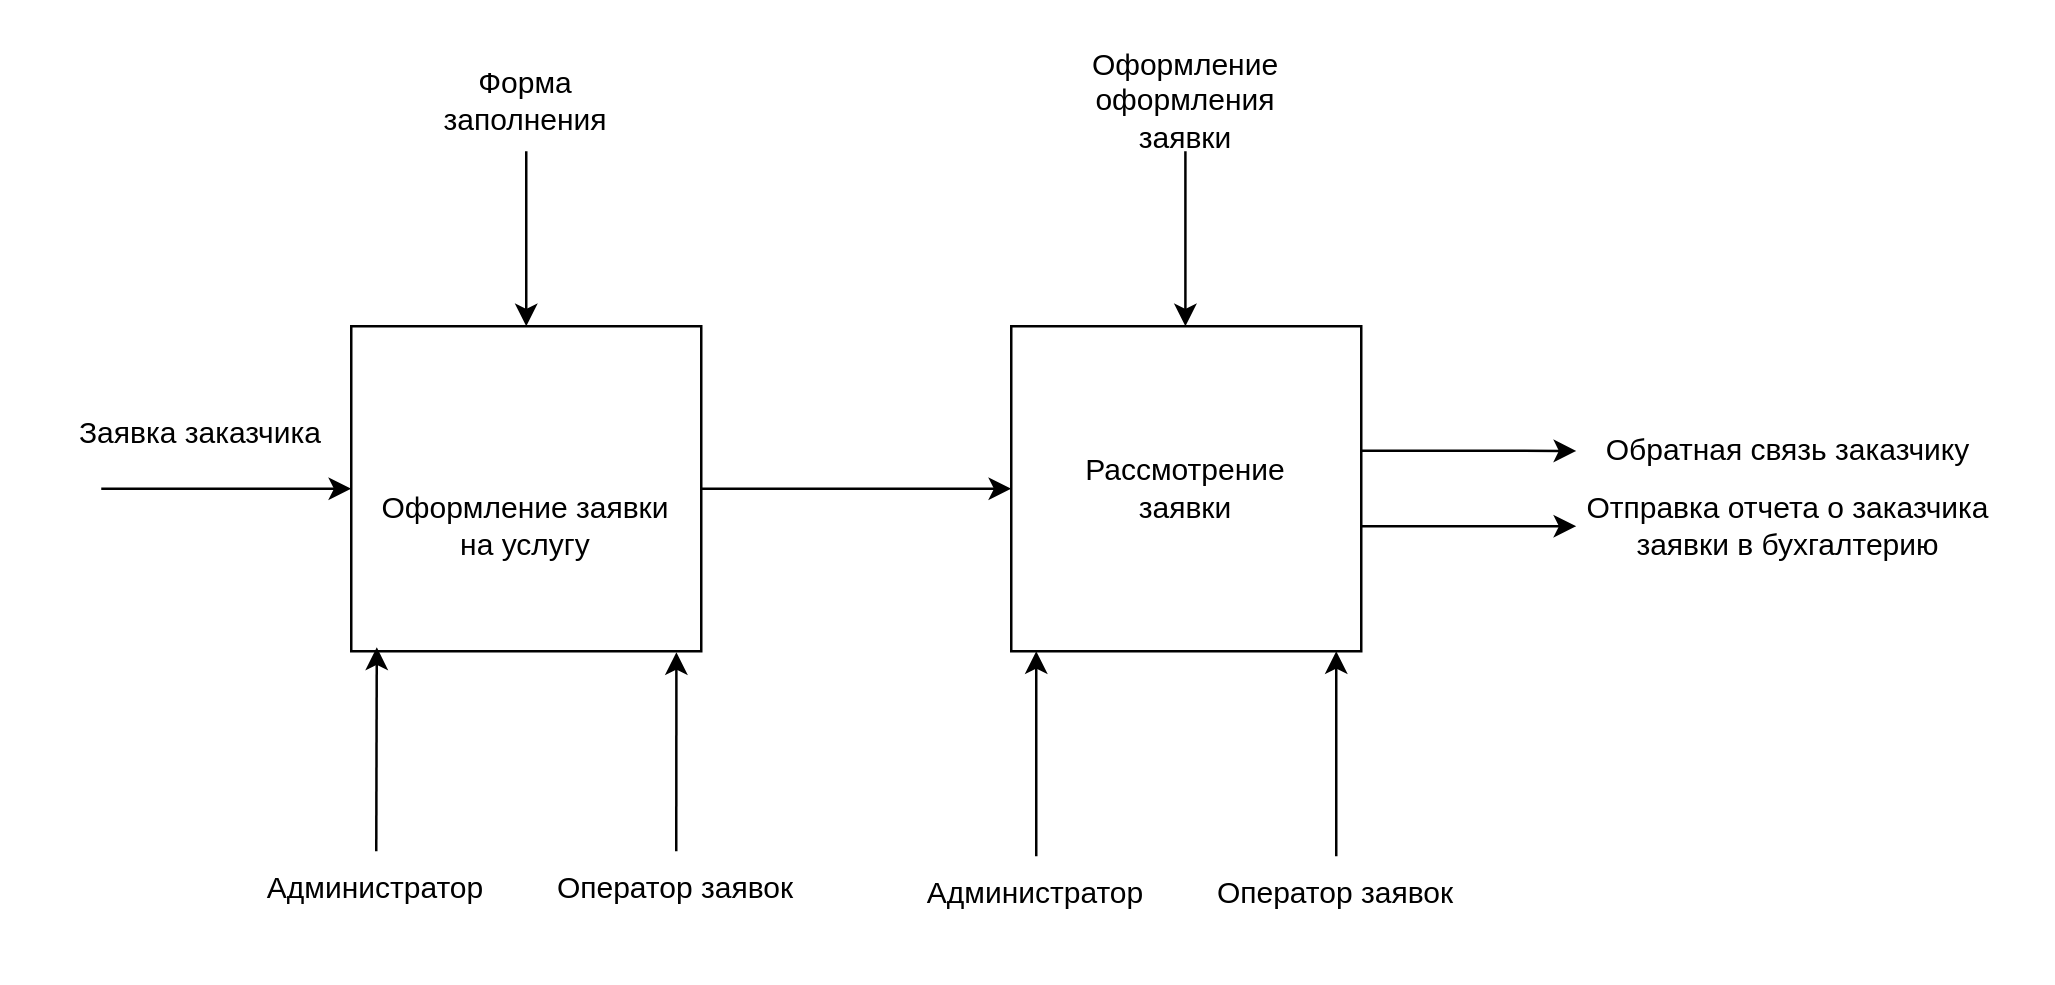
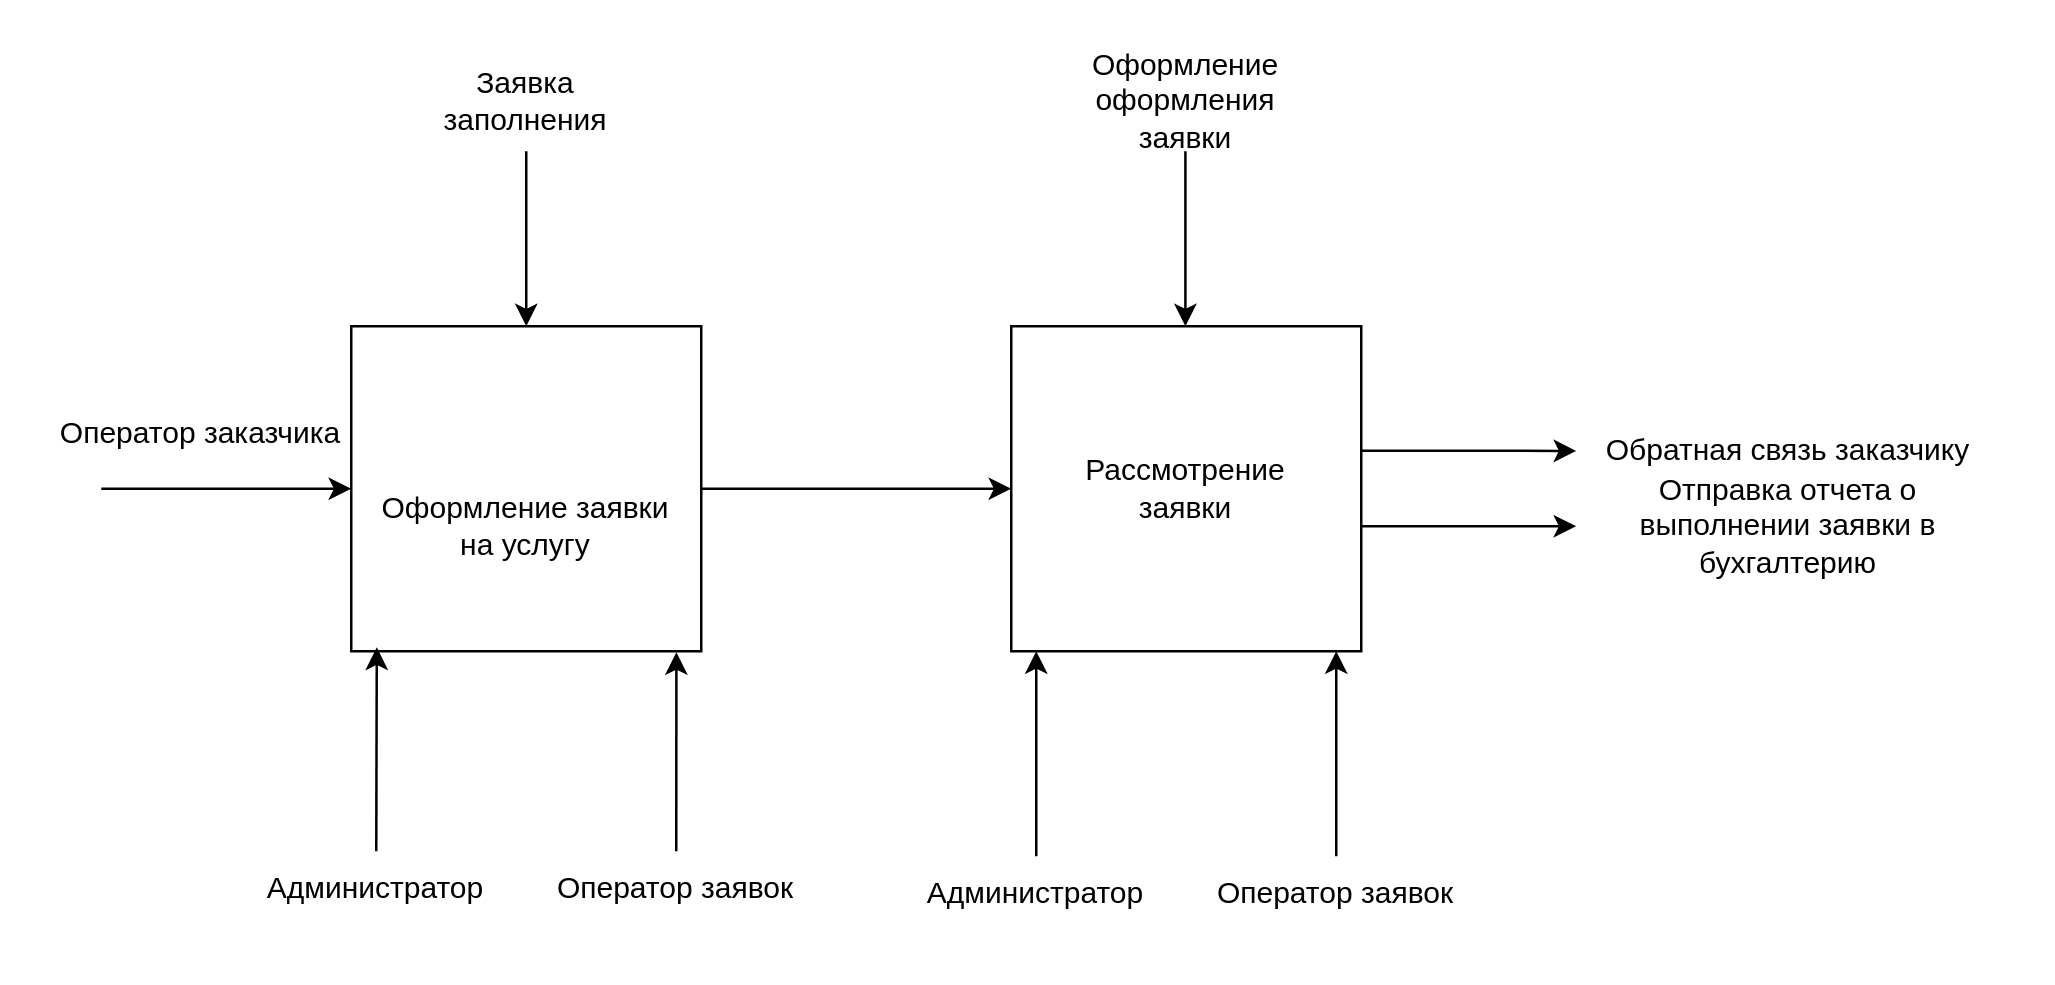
(526, 101) -> (526, 101)
(201, 451) -> (201, 451)
(1789, 526) -> (1789, 526)
